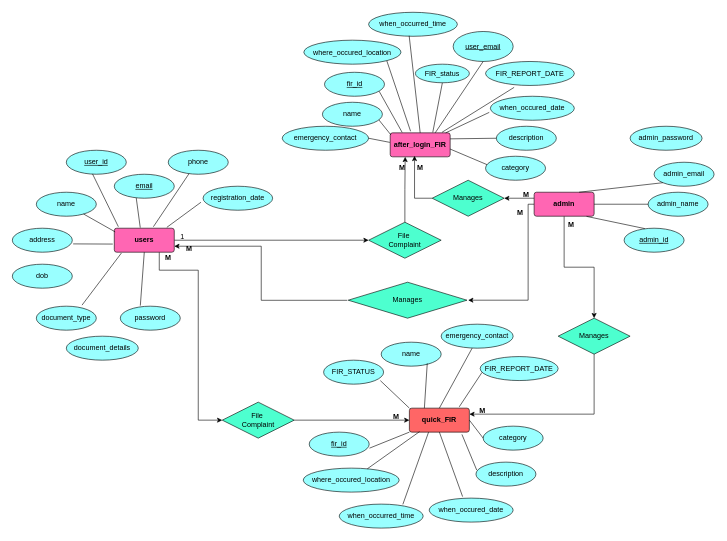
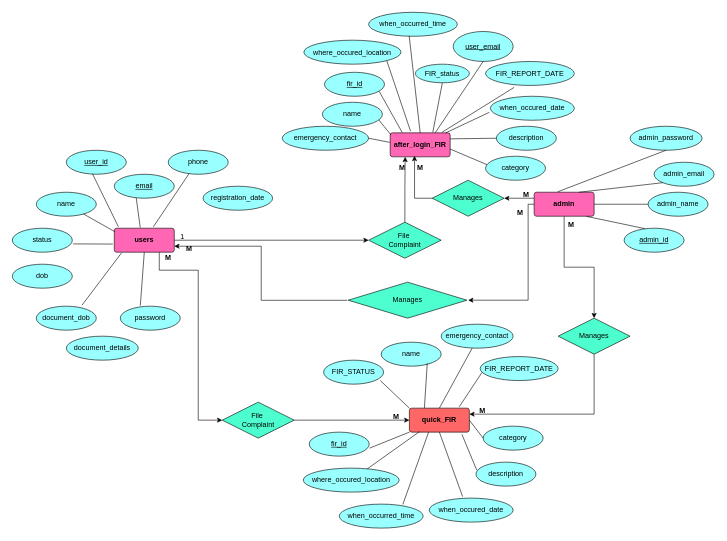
none -> (612, 171)
(184, 215) -> none
(42, 240) -> (42, 240)
(66, 318) -> (66, 318)
